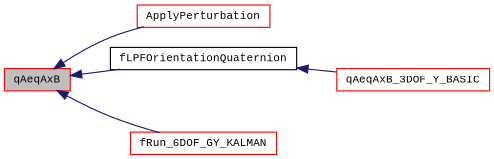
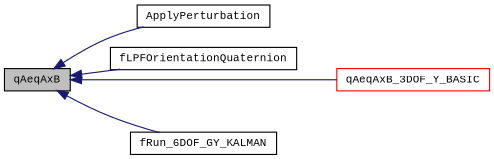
(204, 16) -> (204, 16)
(322, 71) -> (209, 80)
(37, 80) -> (37, 80)
(204, 143) -> (204, 143)
